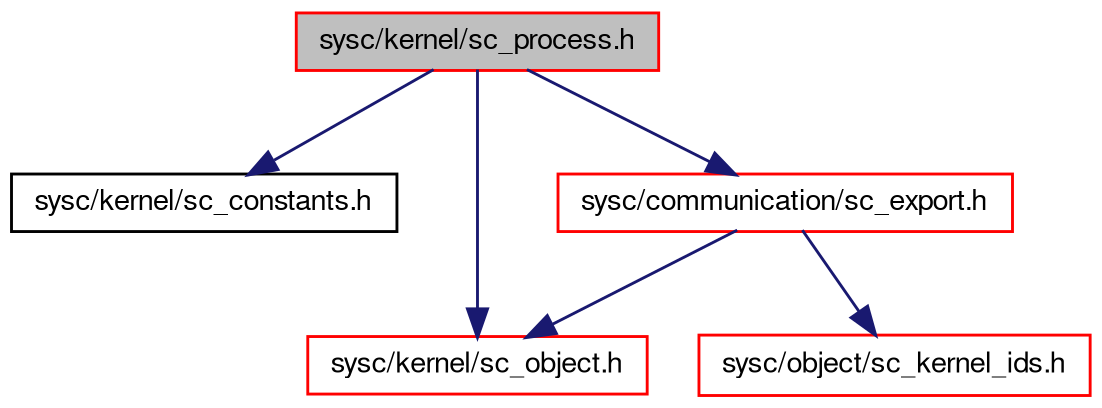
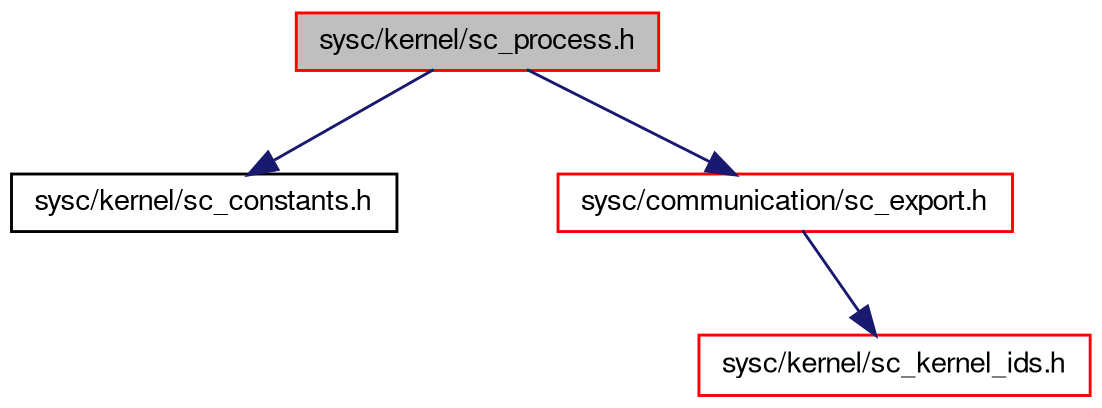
(477, 365) -> none
(895, 365) -> (895, 365)
